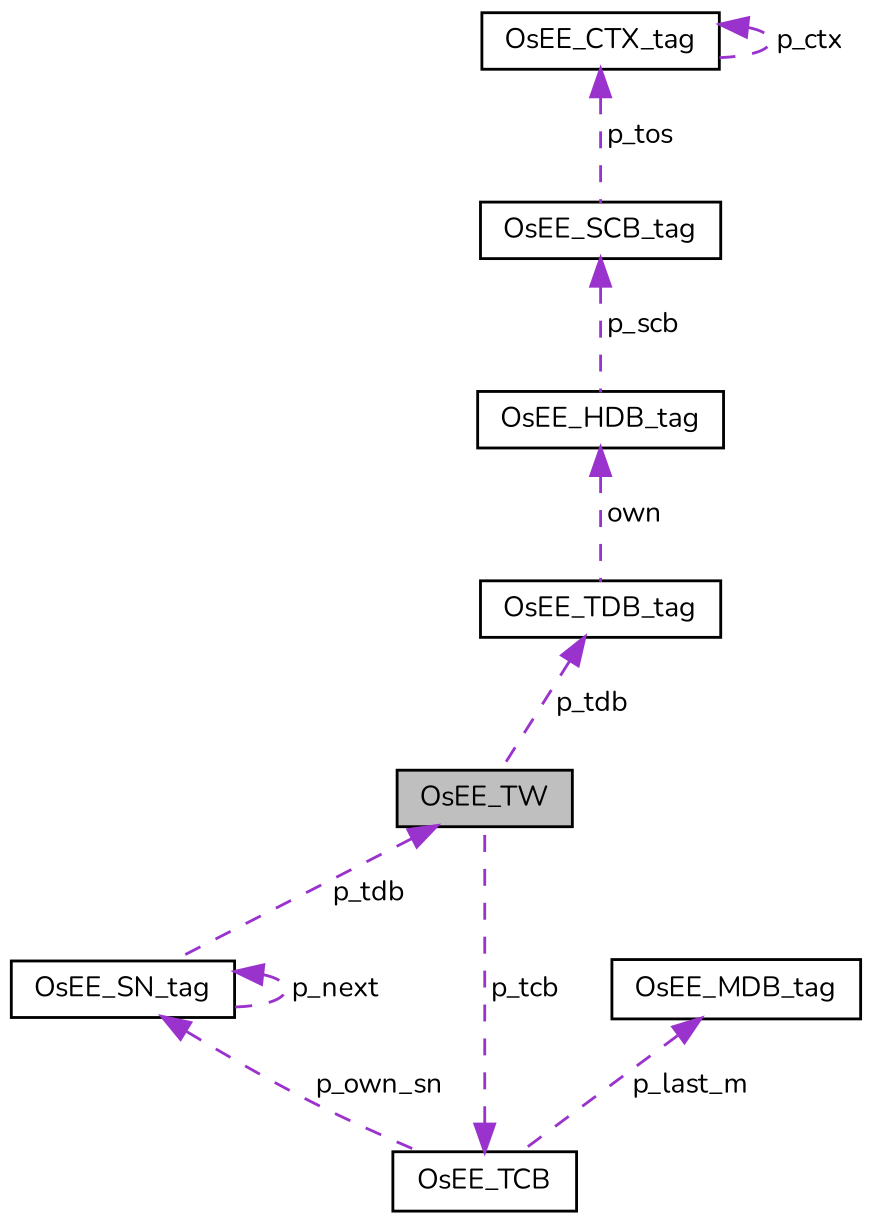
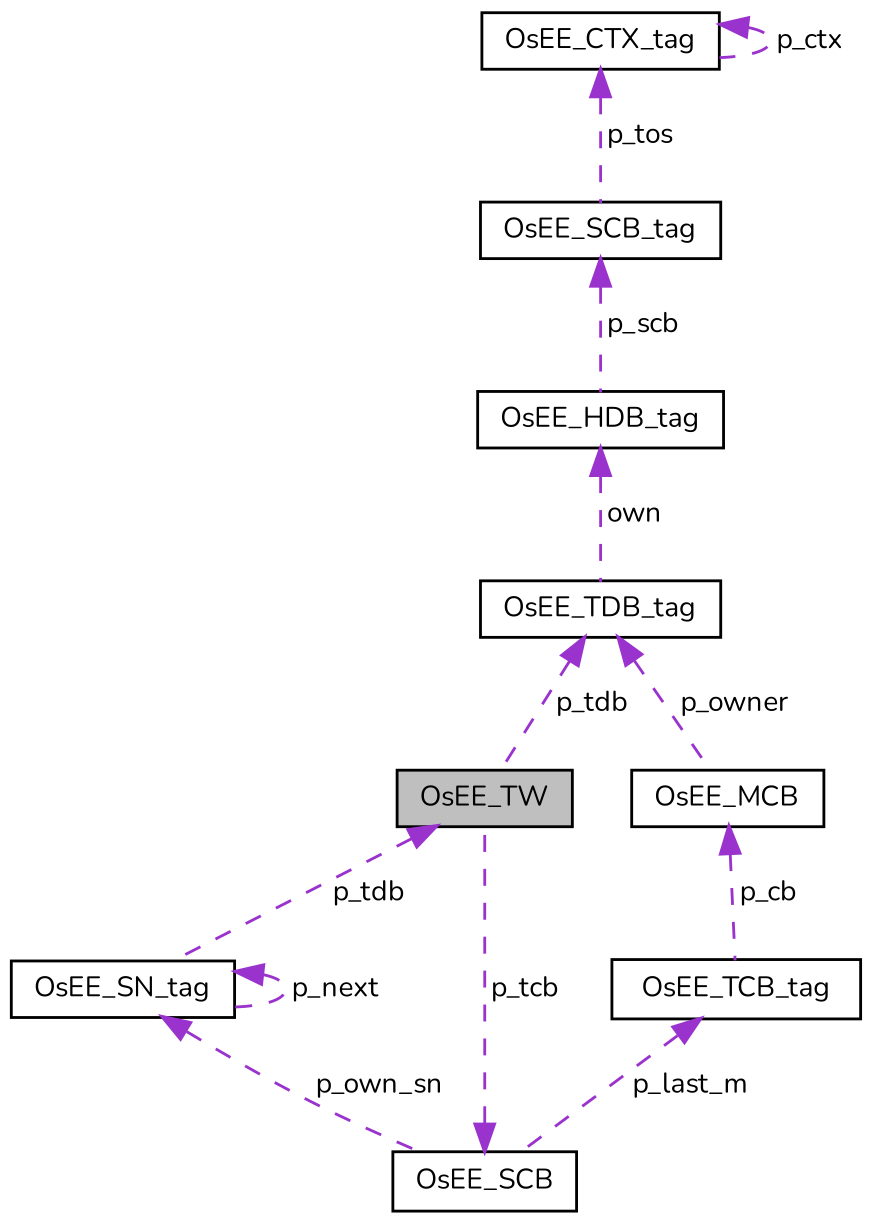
none -> (728, 798)
(736, 989) -> (736, 989)
(485, 1181) -> (485, 1181)
